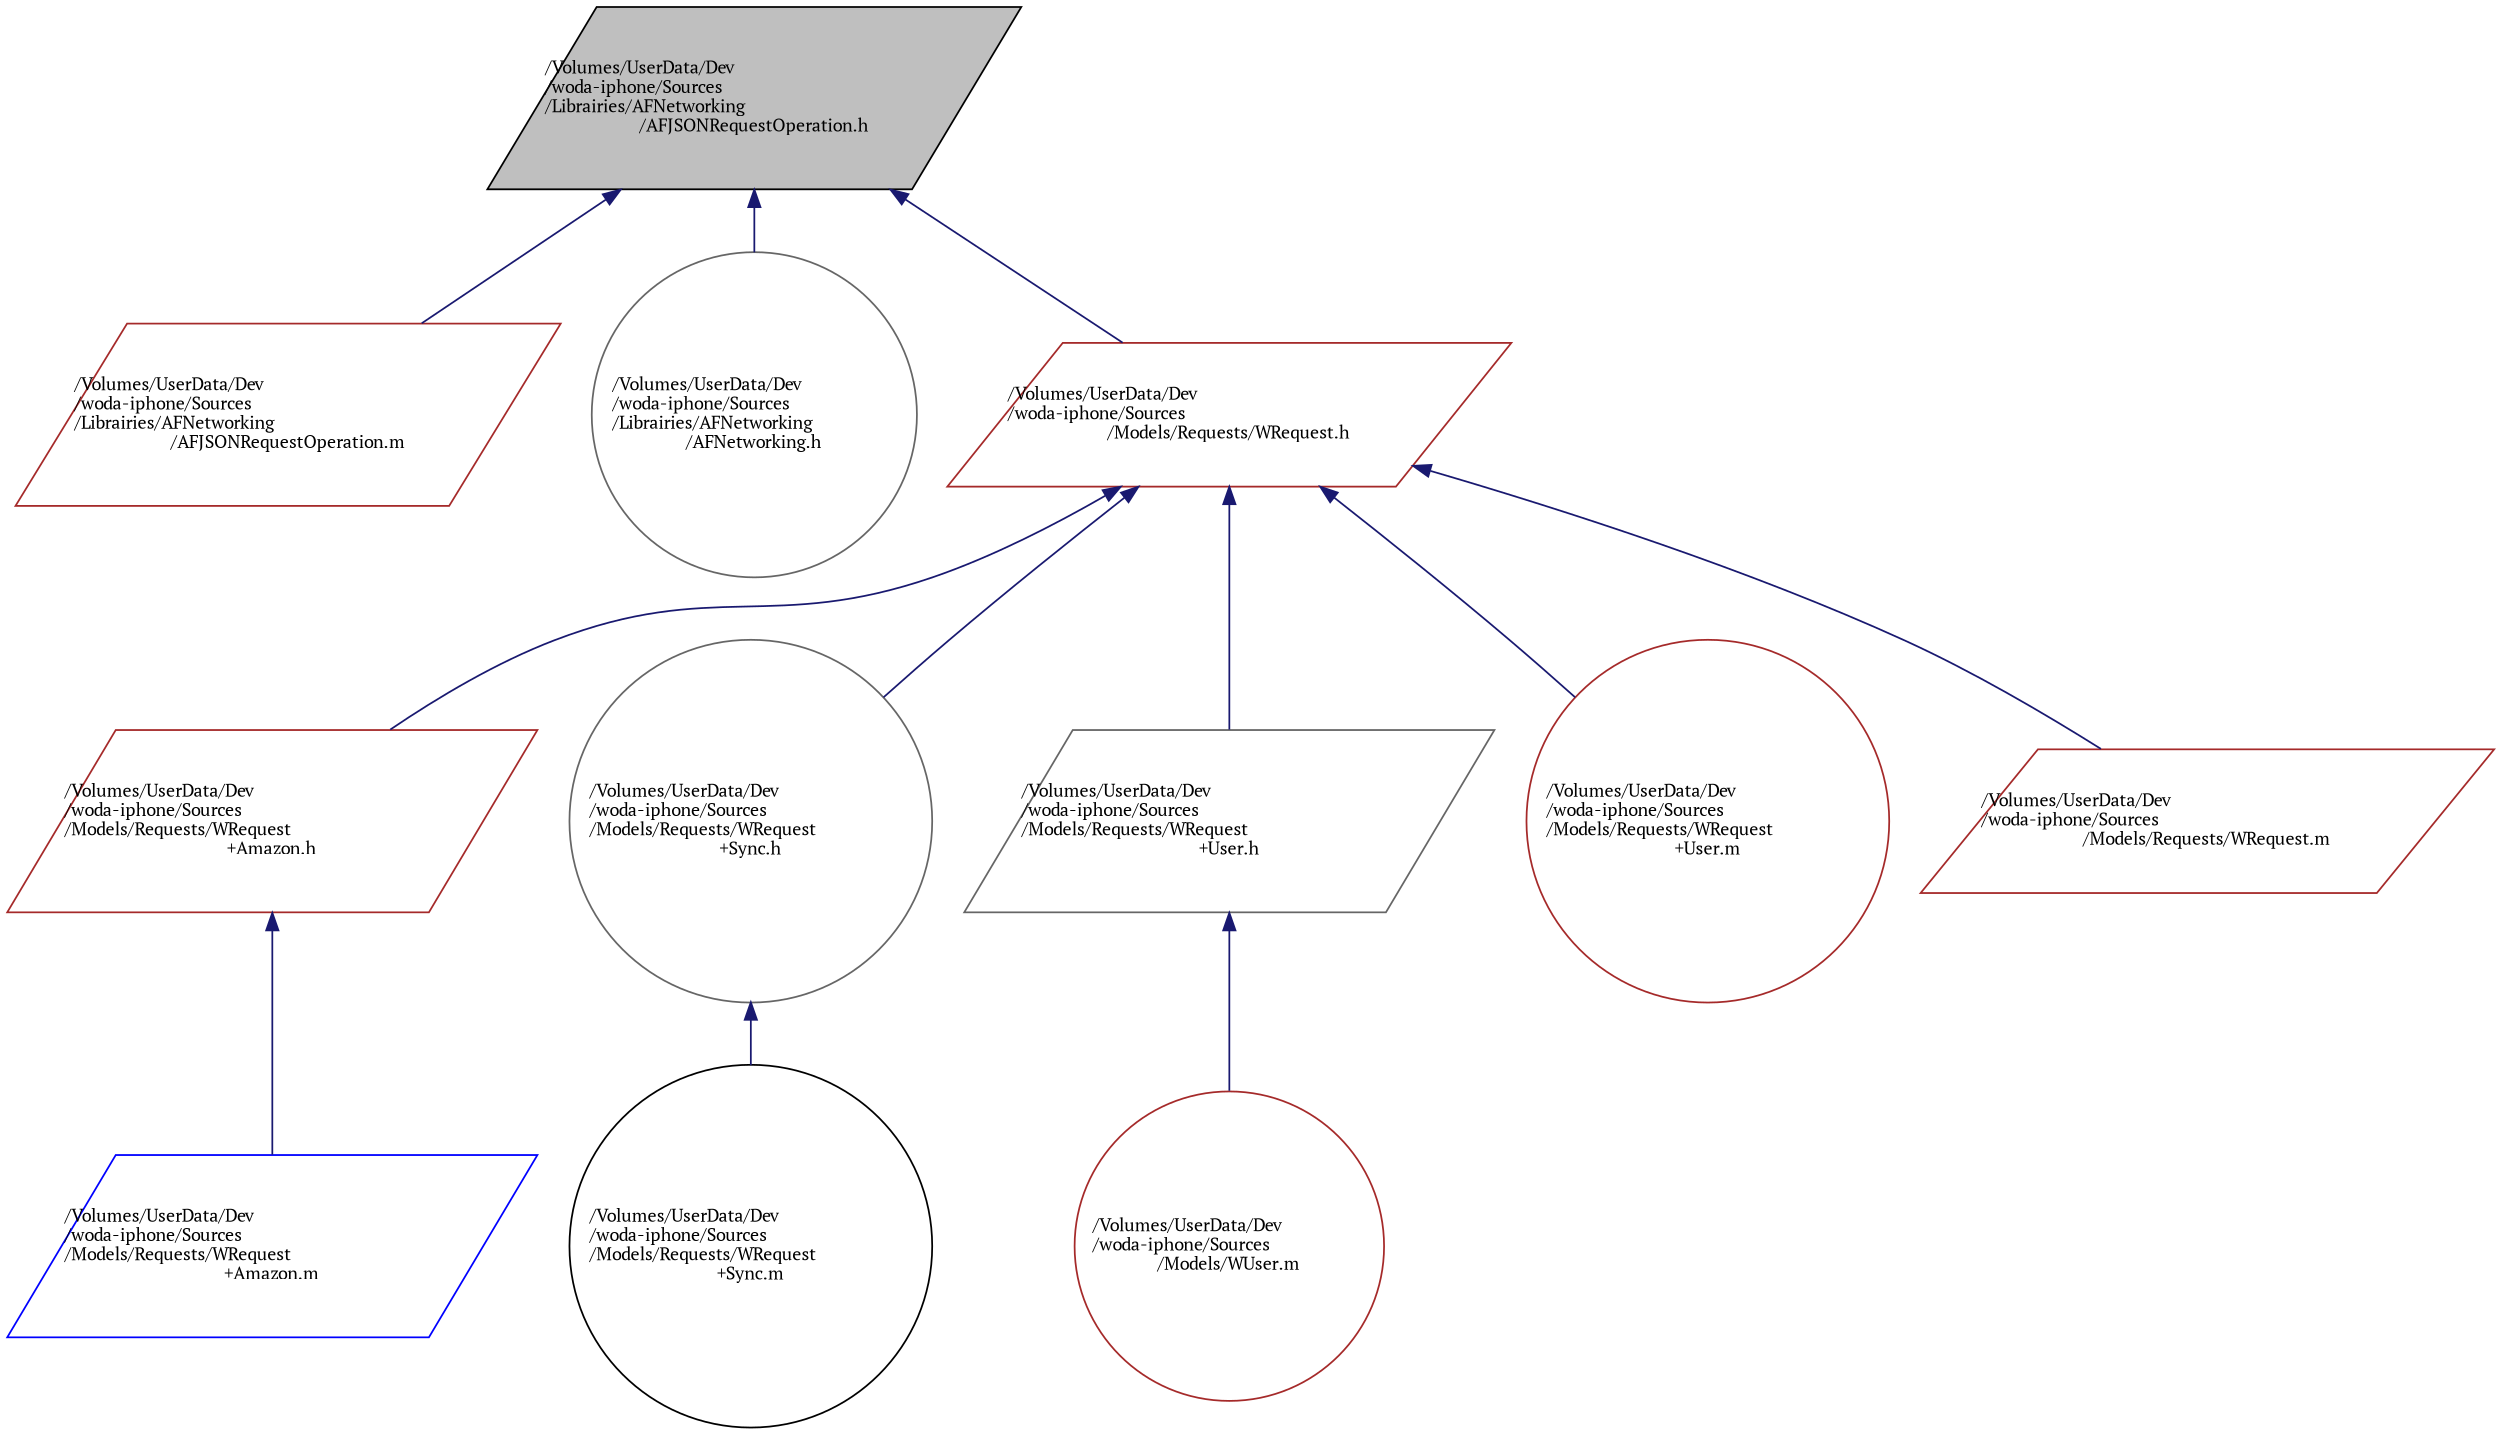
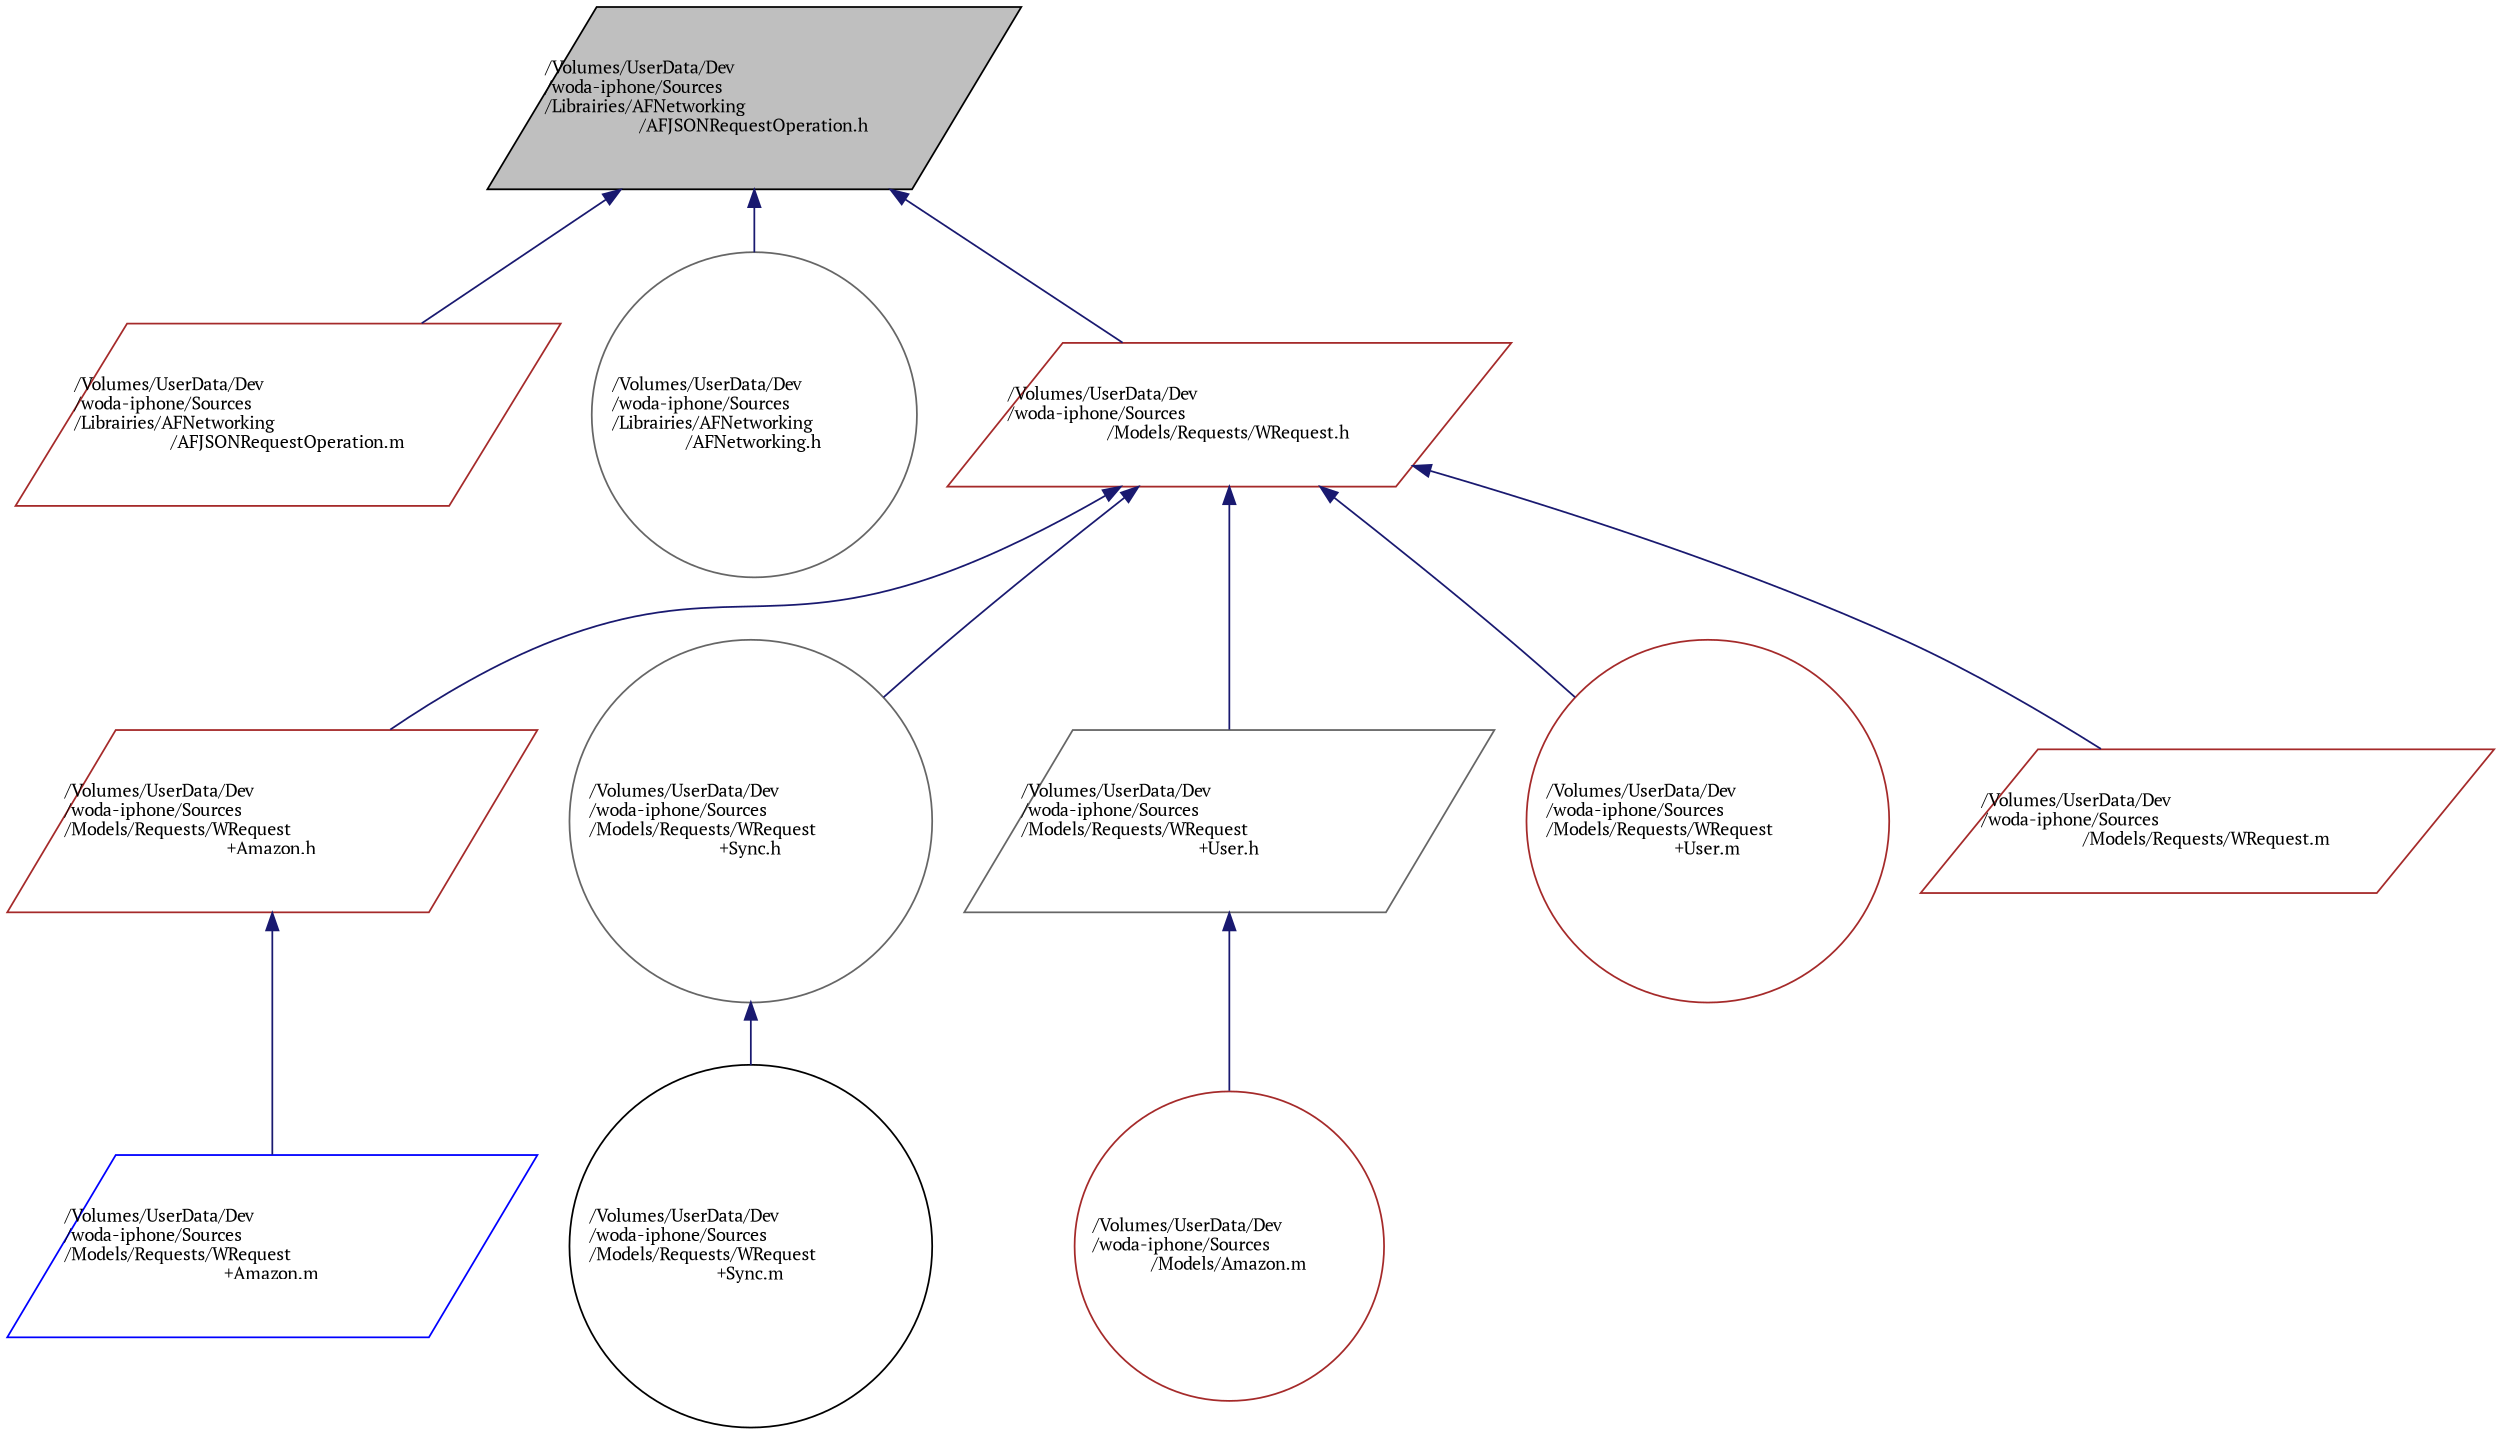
(1229, 1246) -> (1229, 1246)
